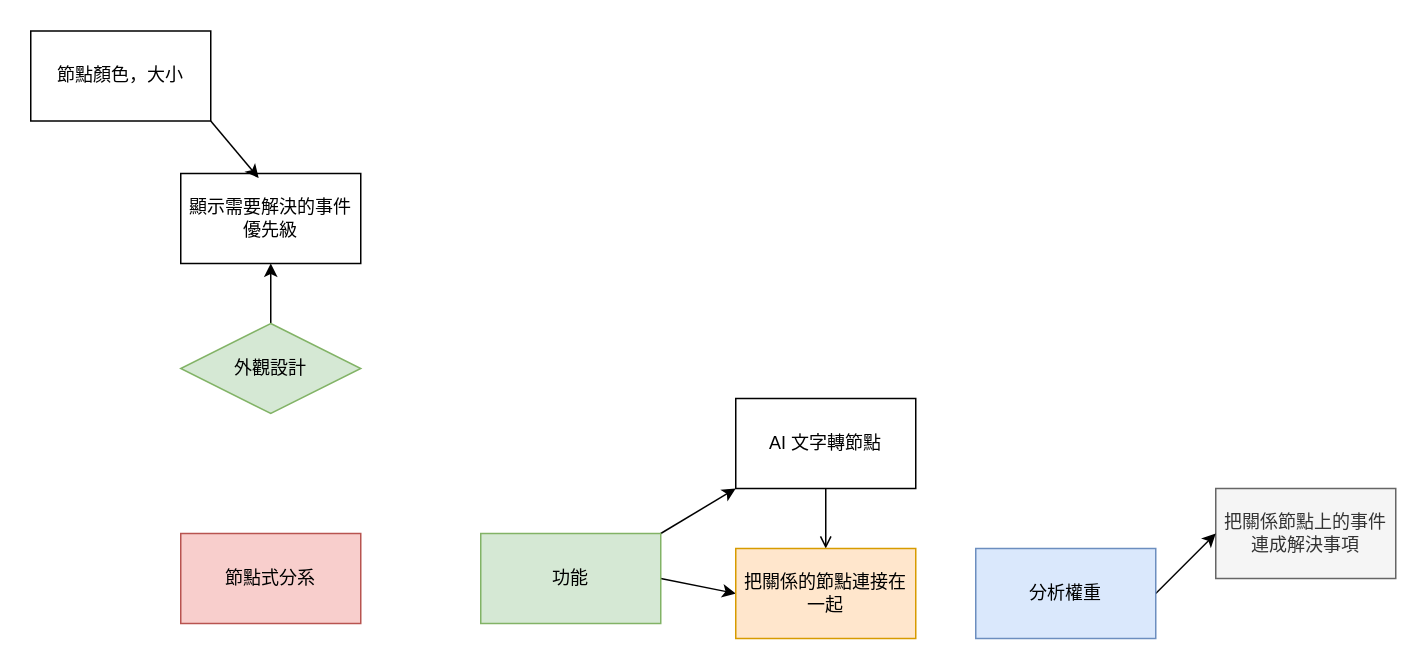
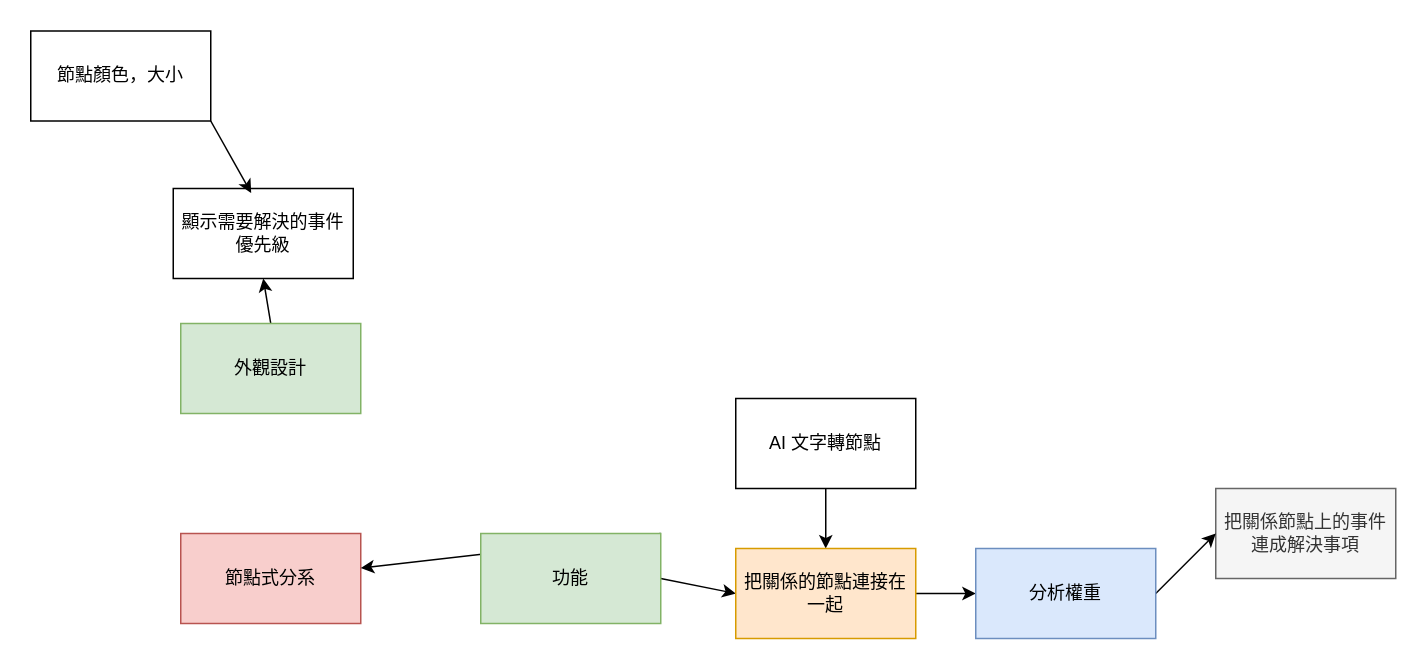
(271, 218) -> (263, 233)
(271, 368) -> (271, 368)
(694, 513) -> (426, 560)
(826, 539) -> (826, 537)
none -> (941, 593)
